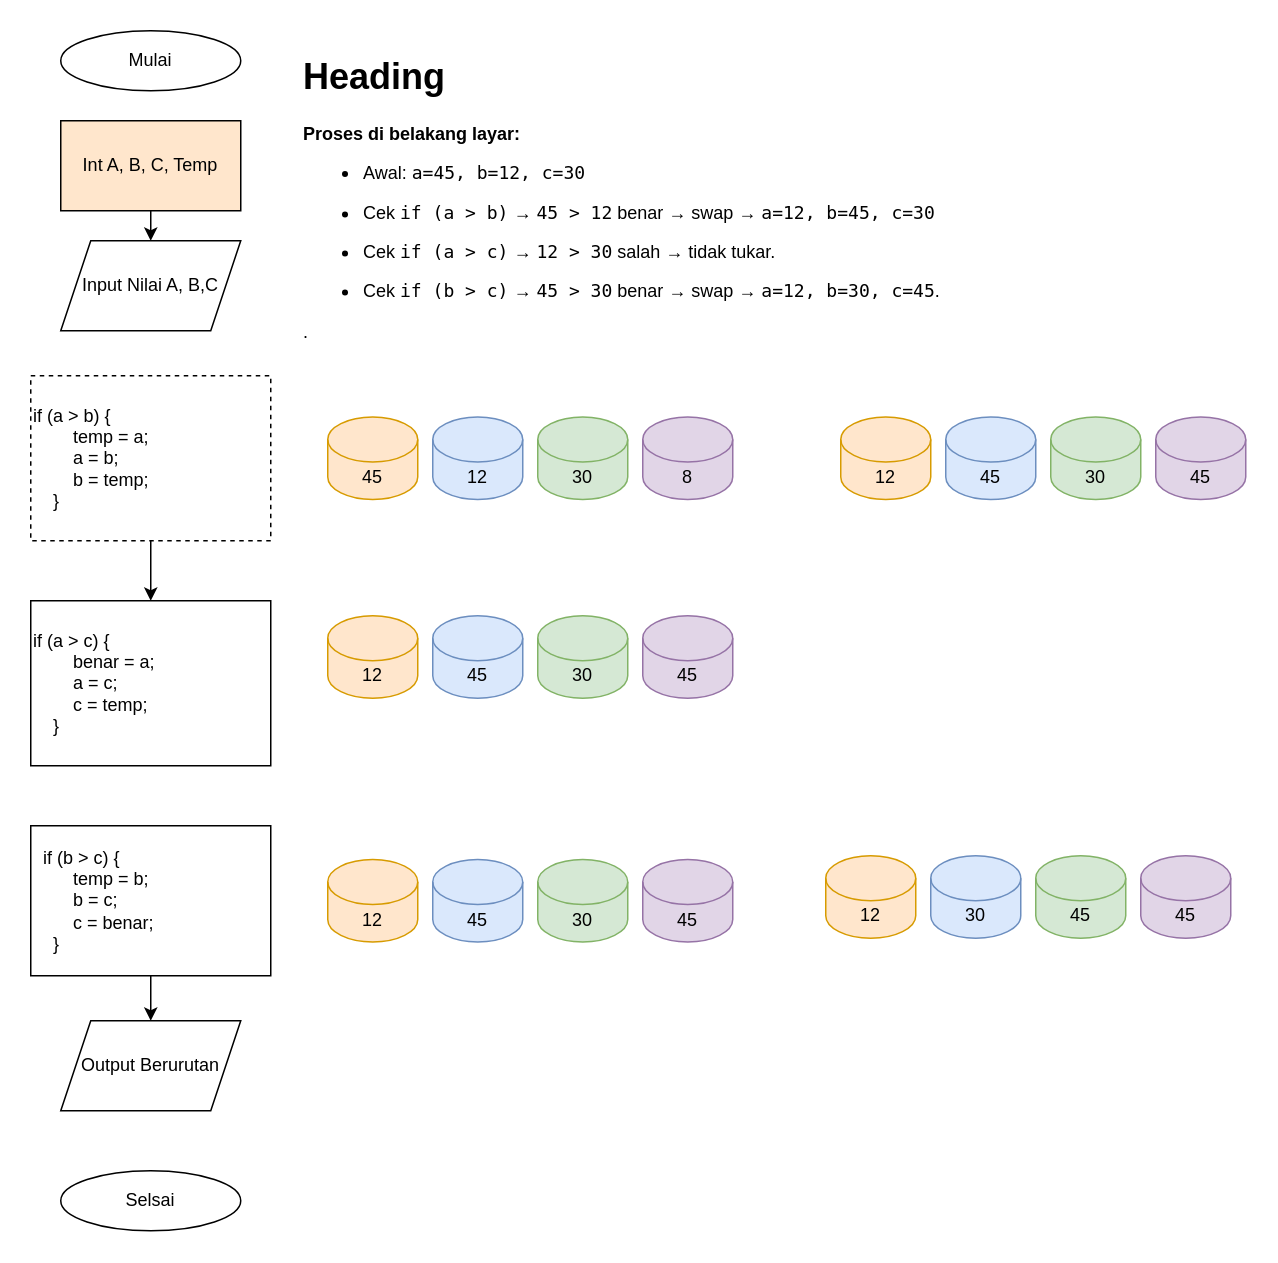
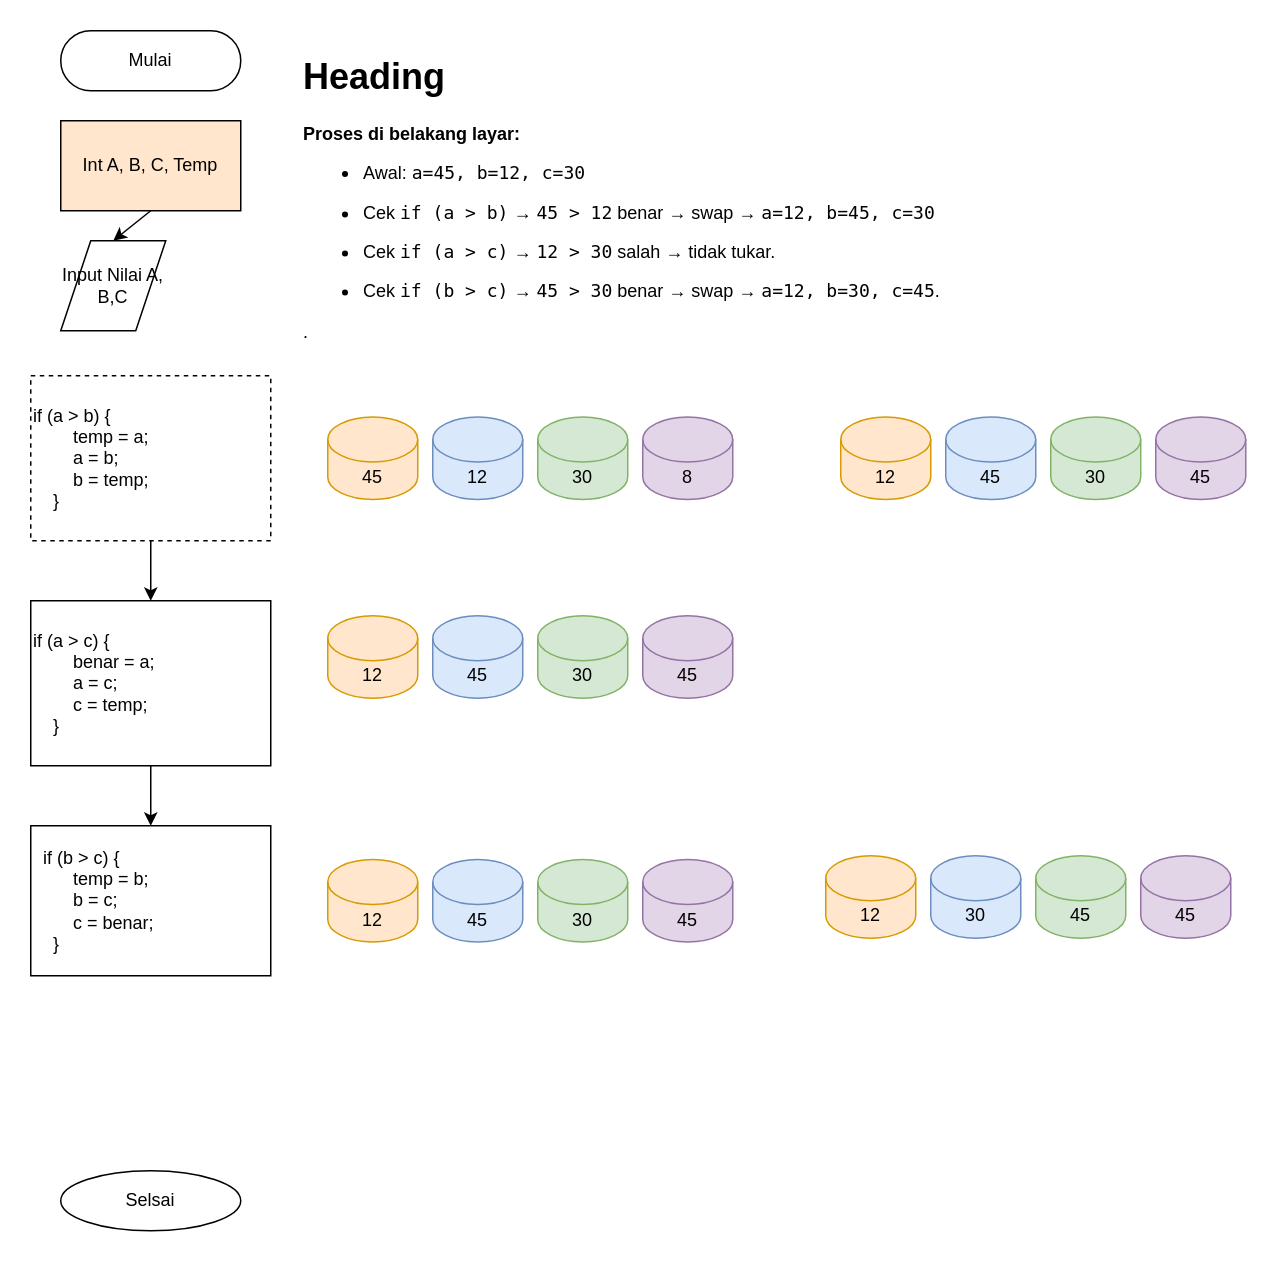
(151, 61) -> (151, 61)
(151, 286) -> (113, 286)
none -> (151, 791)
(151, 1004) -> none
(151, 1066) -> none
